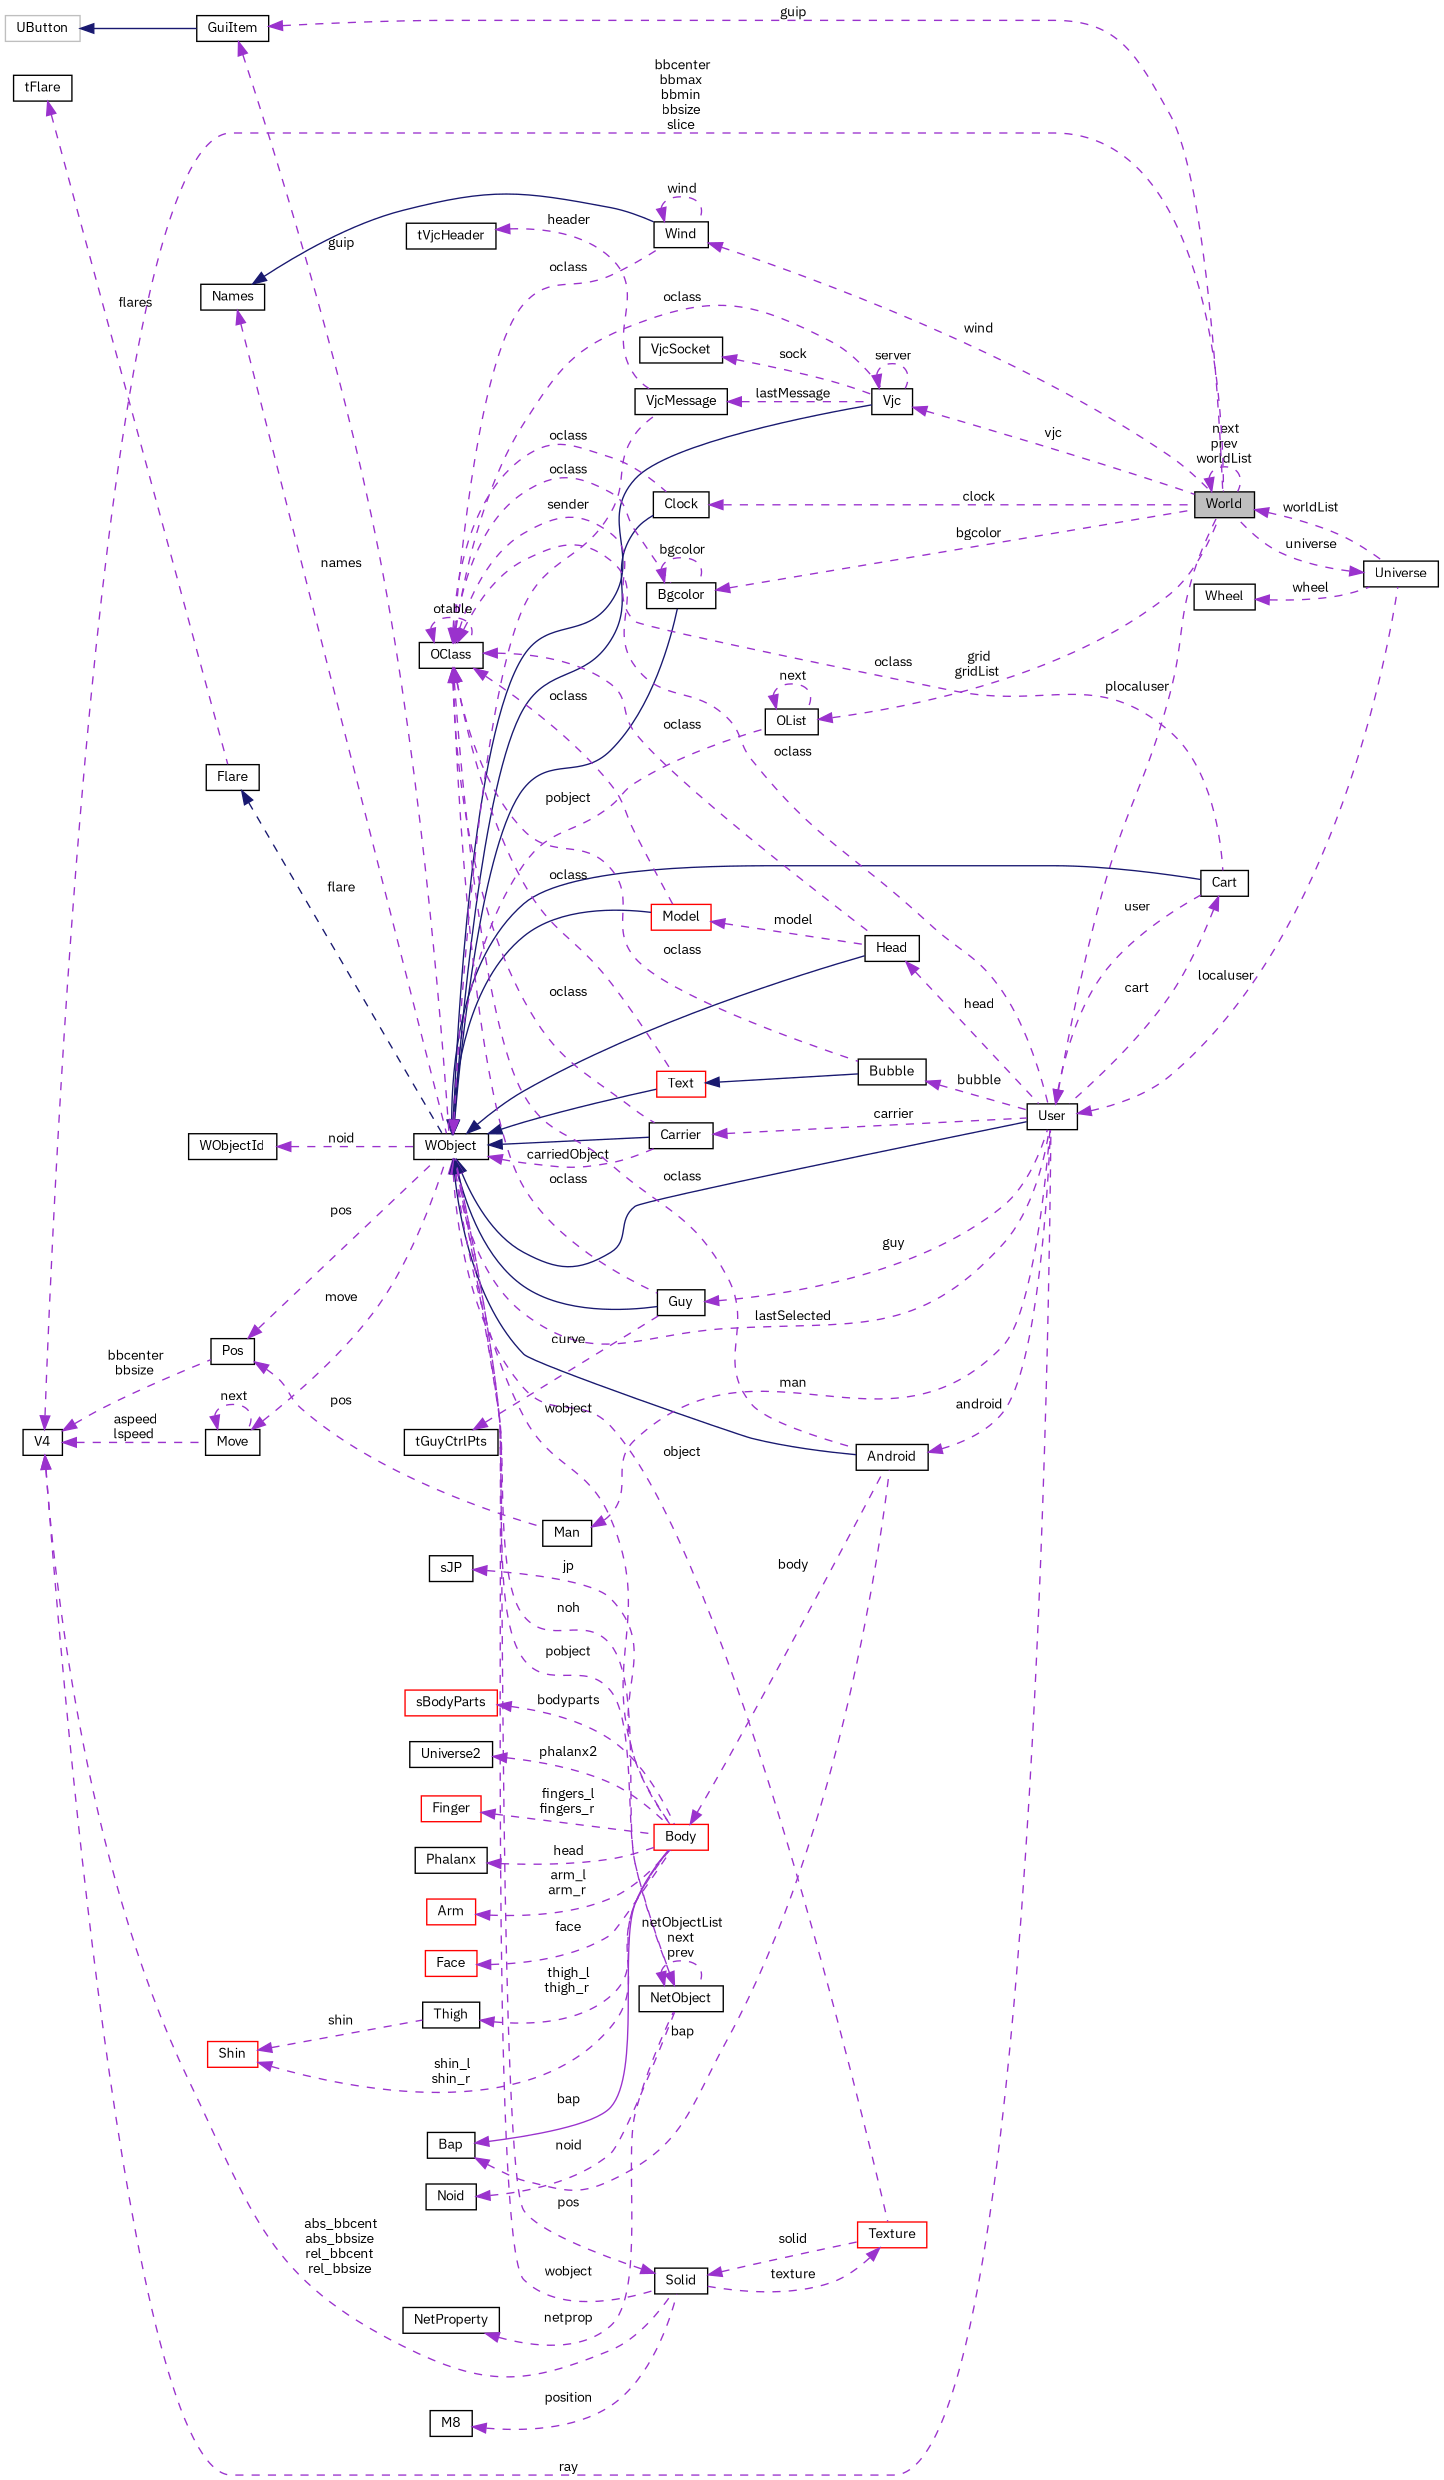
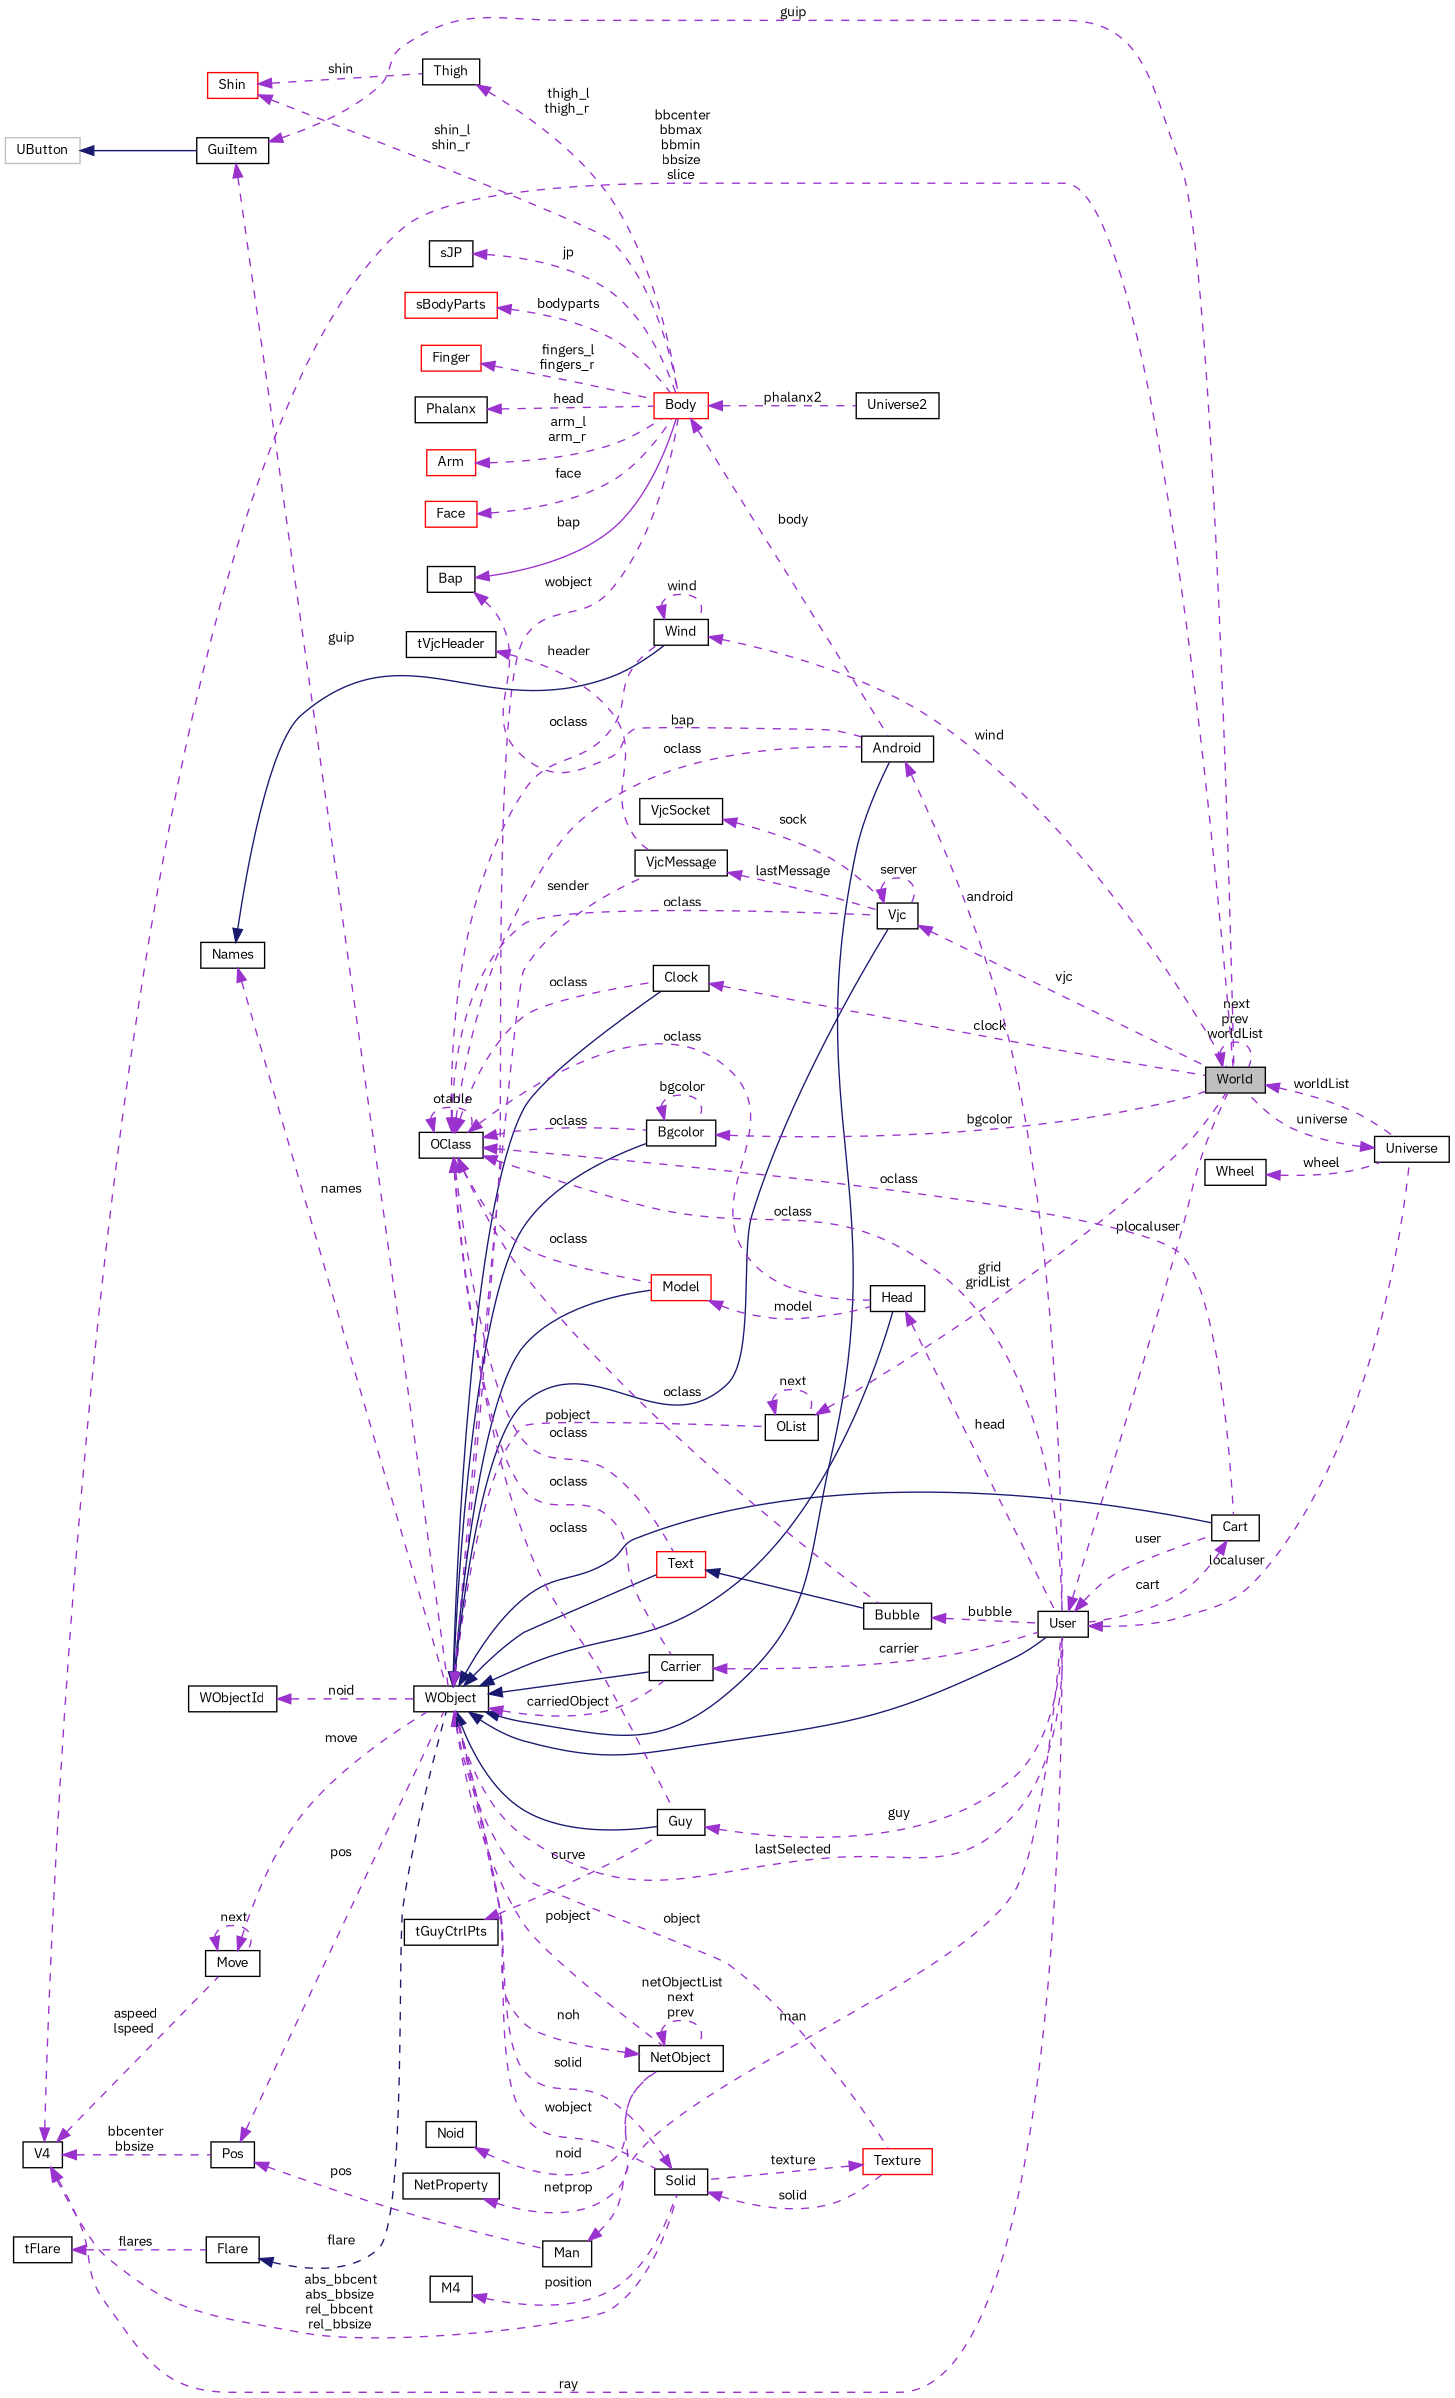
(594, 1776) -> (789, 406)
(567, 2203) -> (567, 2063)
(451, 2424) -> (451, 2289)
